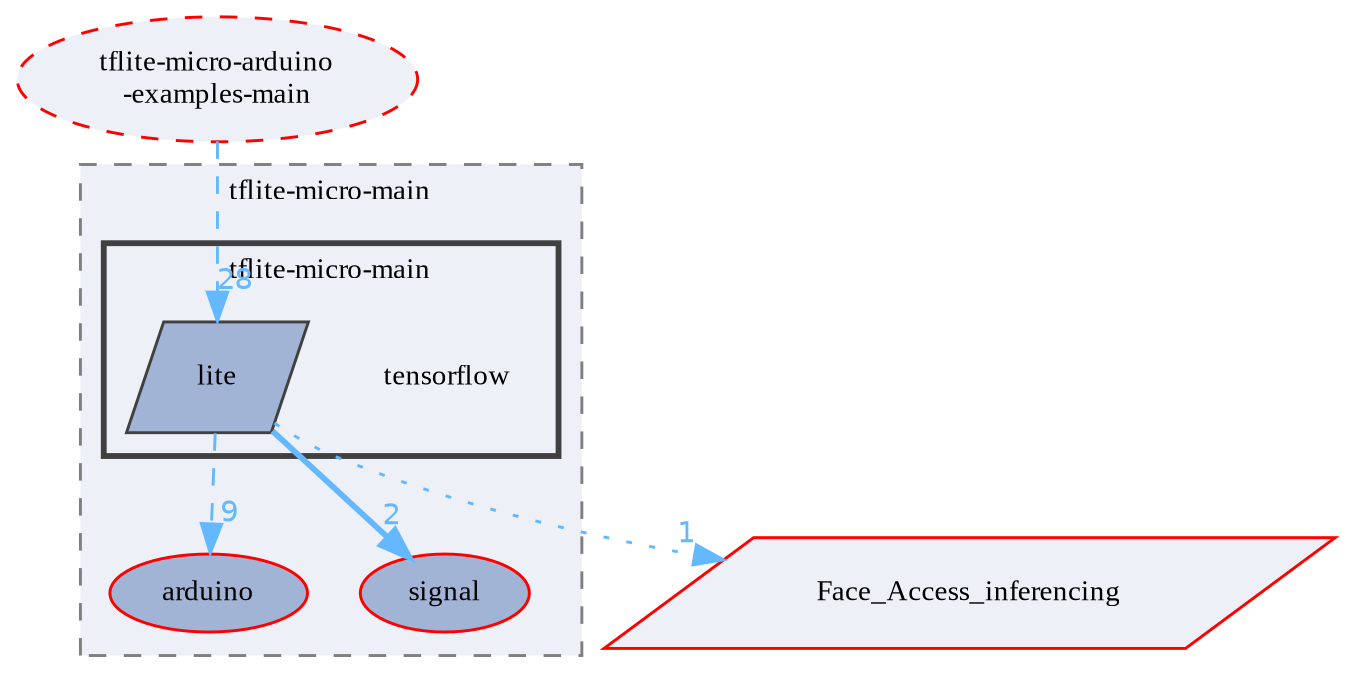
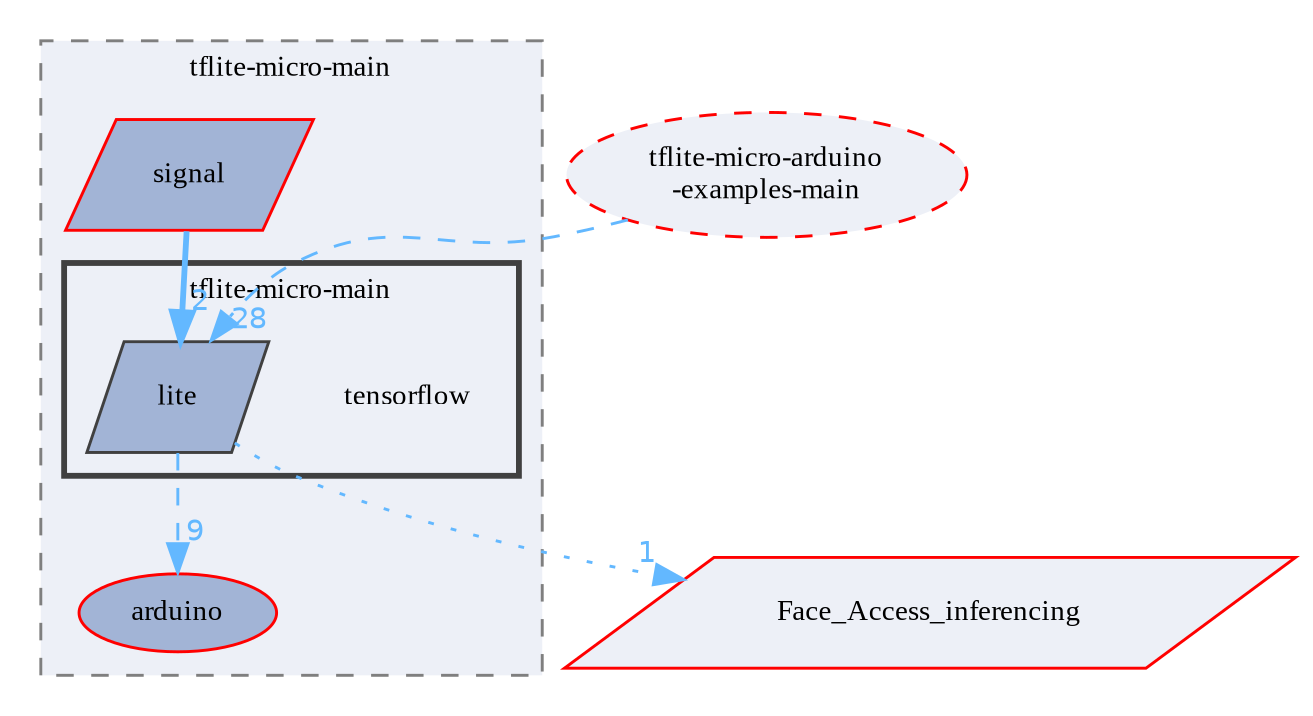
(330, 484) -> (184, 282)
(445, 593) -> (189, 175)
